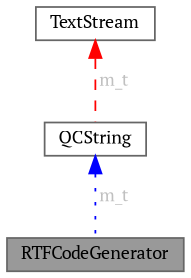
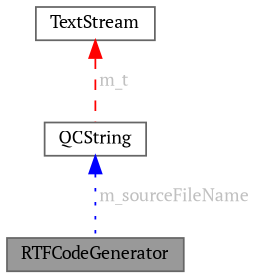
(112, 197) -> (172, 197)
